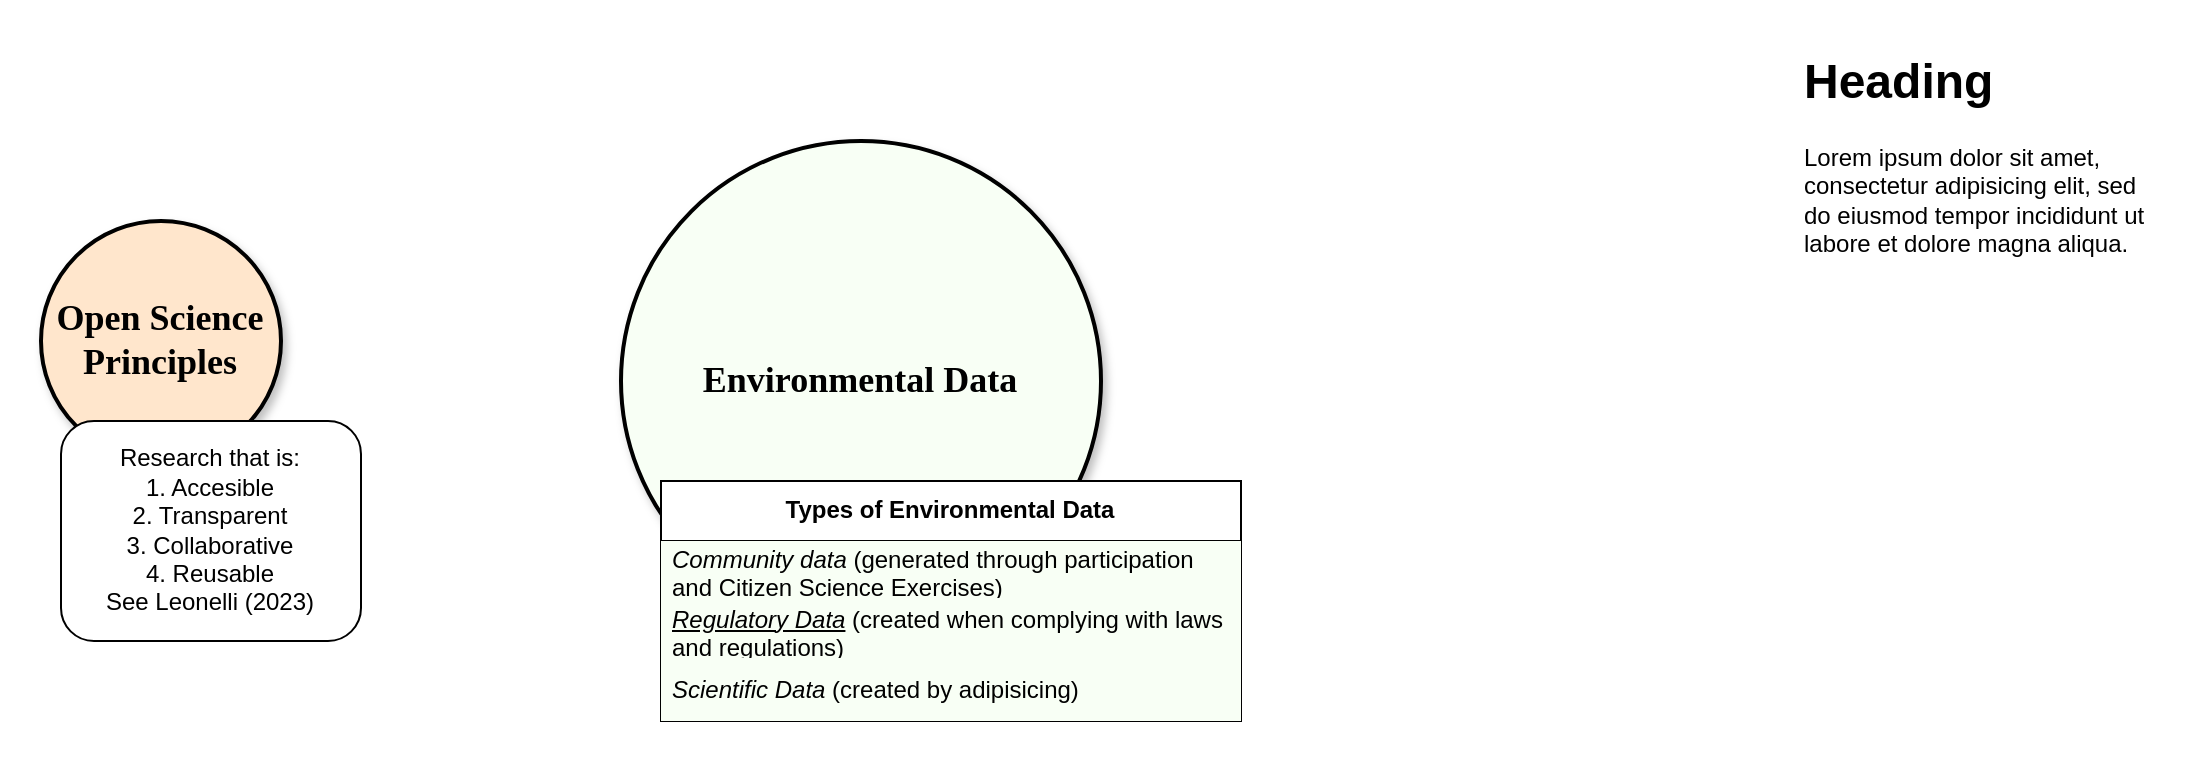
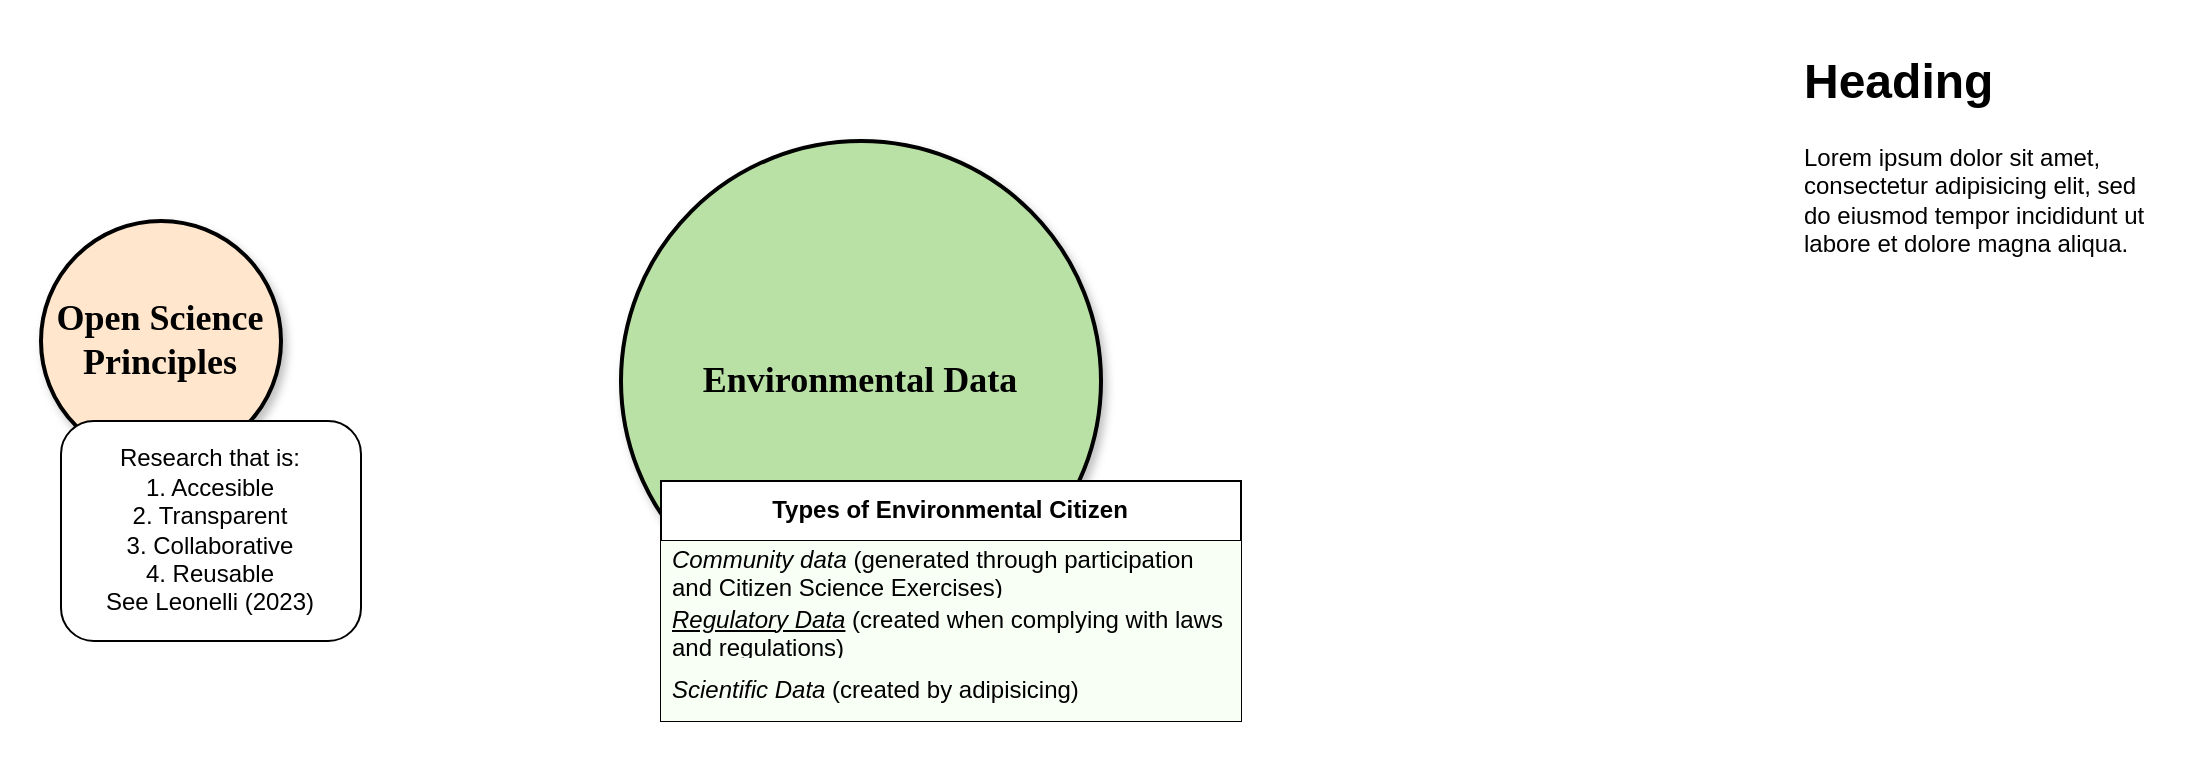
(861, 381) -> (861, 381)
(951, 511) -> (951, 511)
